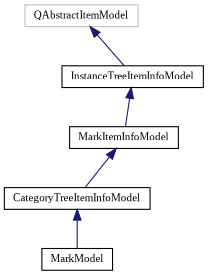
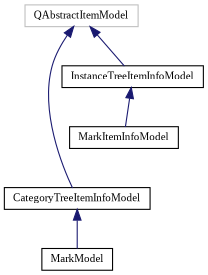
(97, 172) -> (50, 111)
